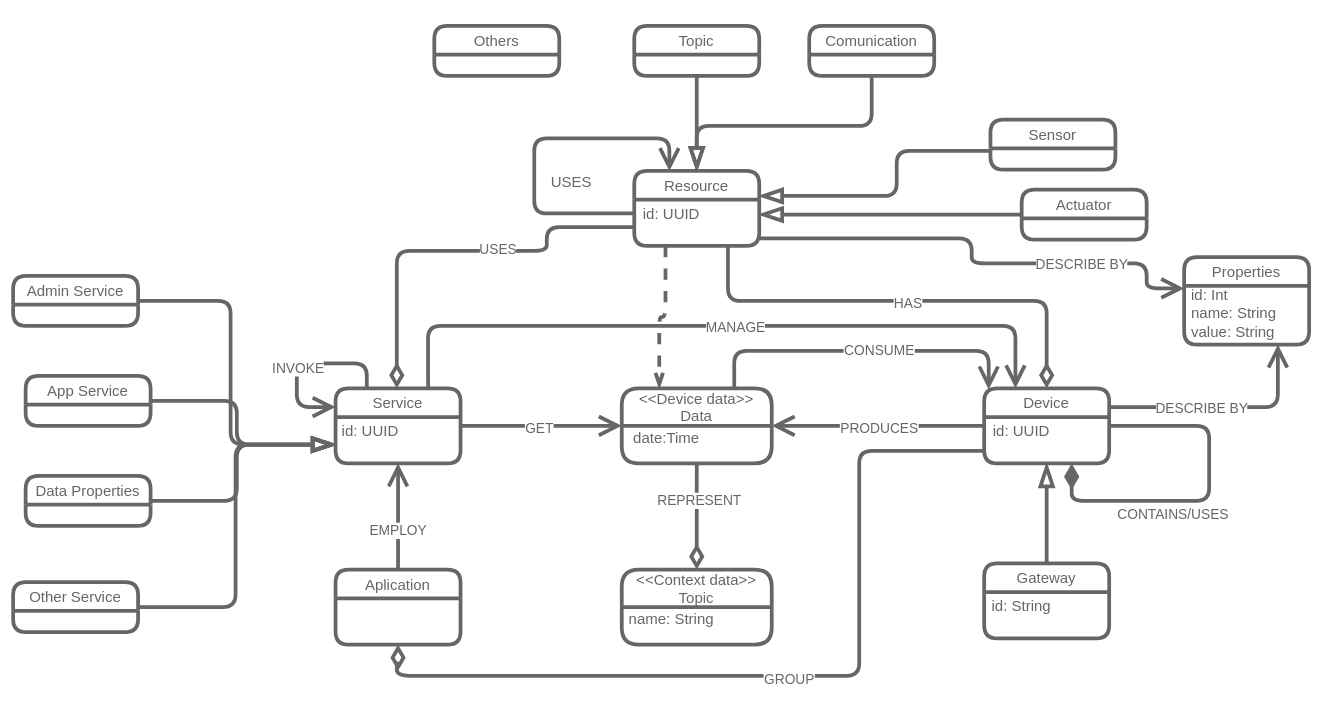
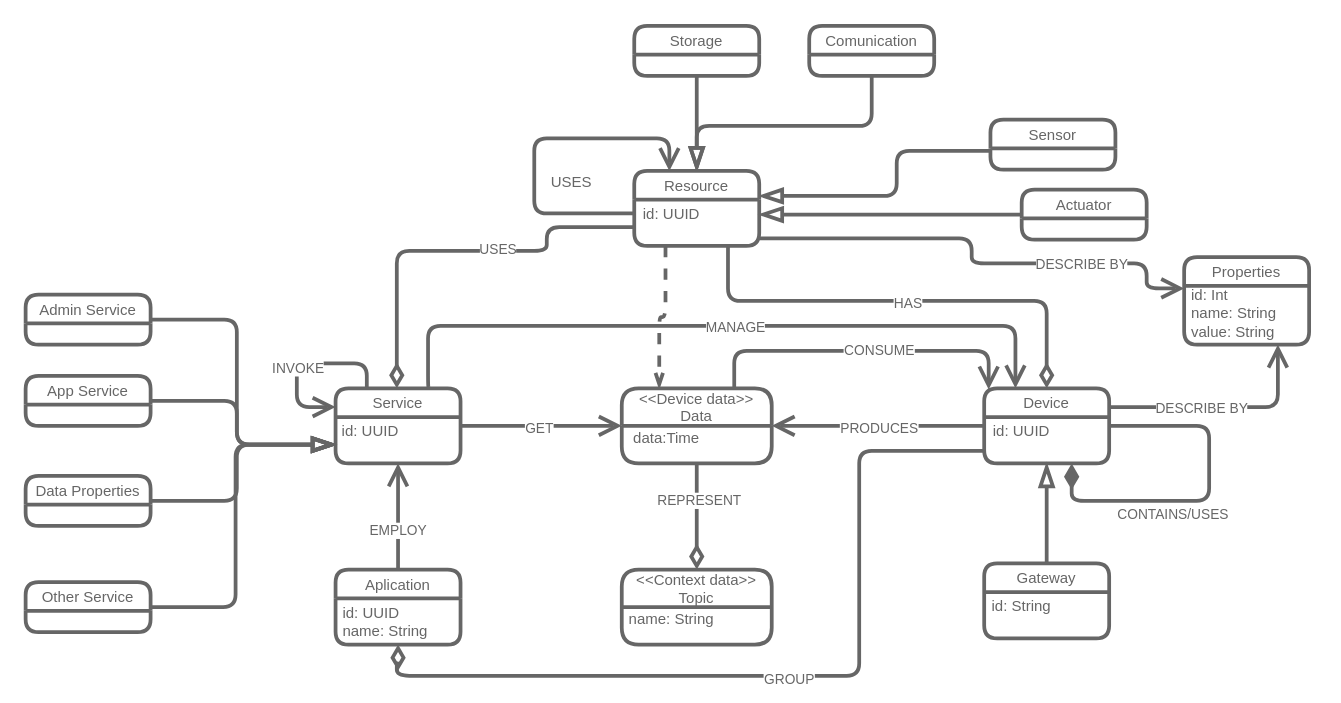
(696, 41) -> (696, 41)
(497, 51) -> none
(76, 301) -> (88, 319)
(667, 438) -> (667, 438)
(76, 607) -> (88, 607)
none -> (391, 622)
